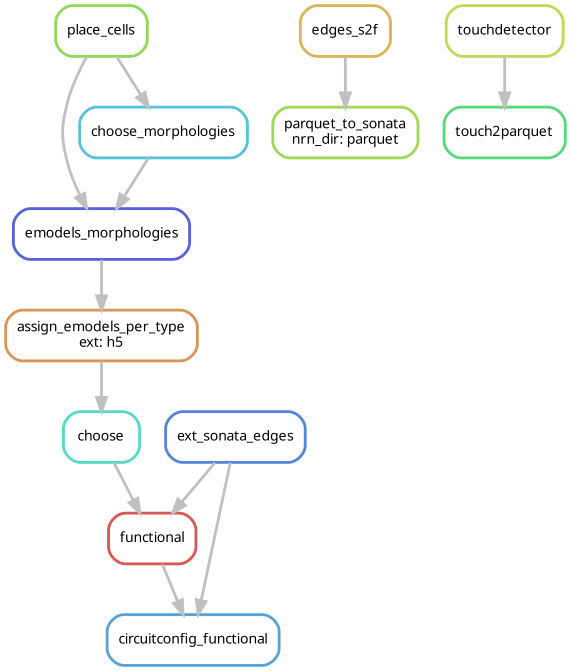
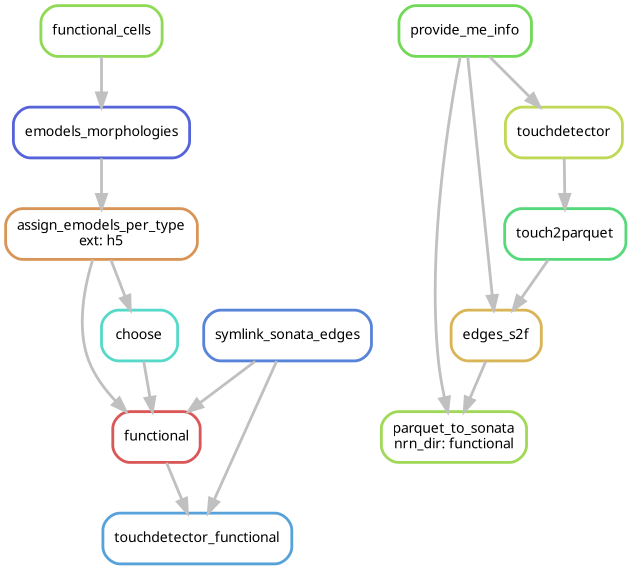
(102, 31) -> (102, 31)
none -> (465, 31)
(164, 133) -> none
(345, 133) -> (454, 437)
none -> (535, 279)
none -> (83, 334)
(235, 437) -> (288, 336)
(193, 640) -> (197, 539)
